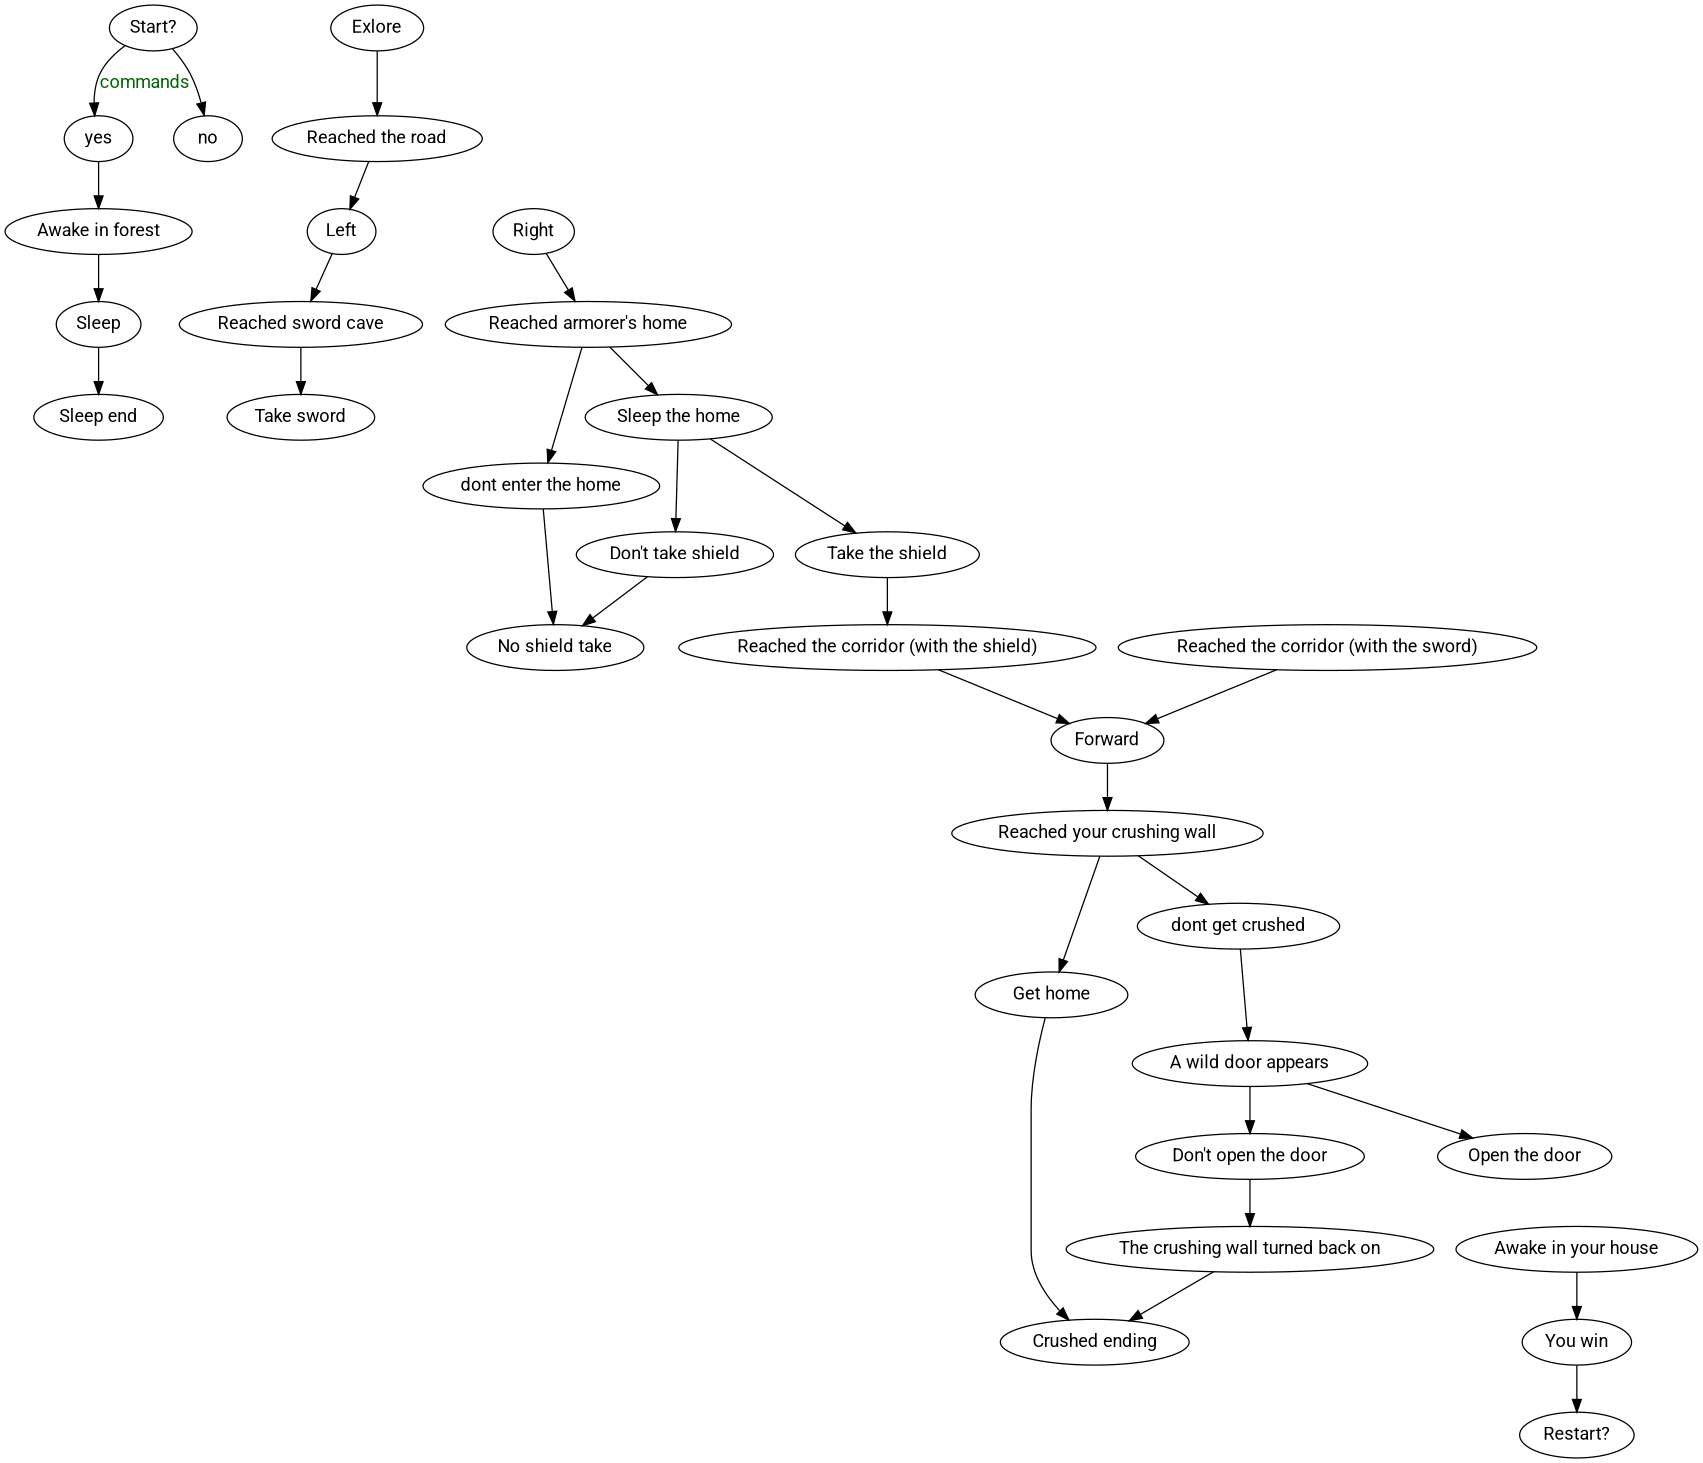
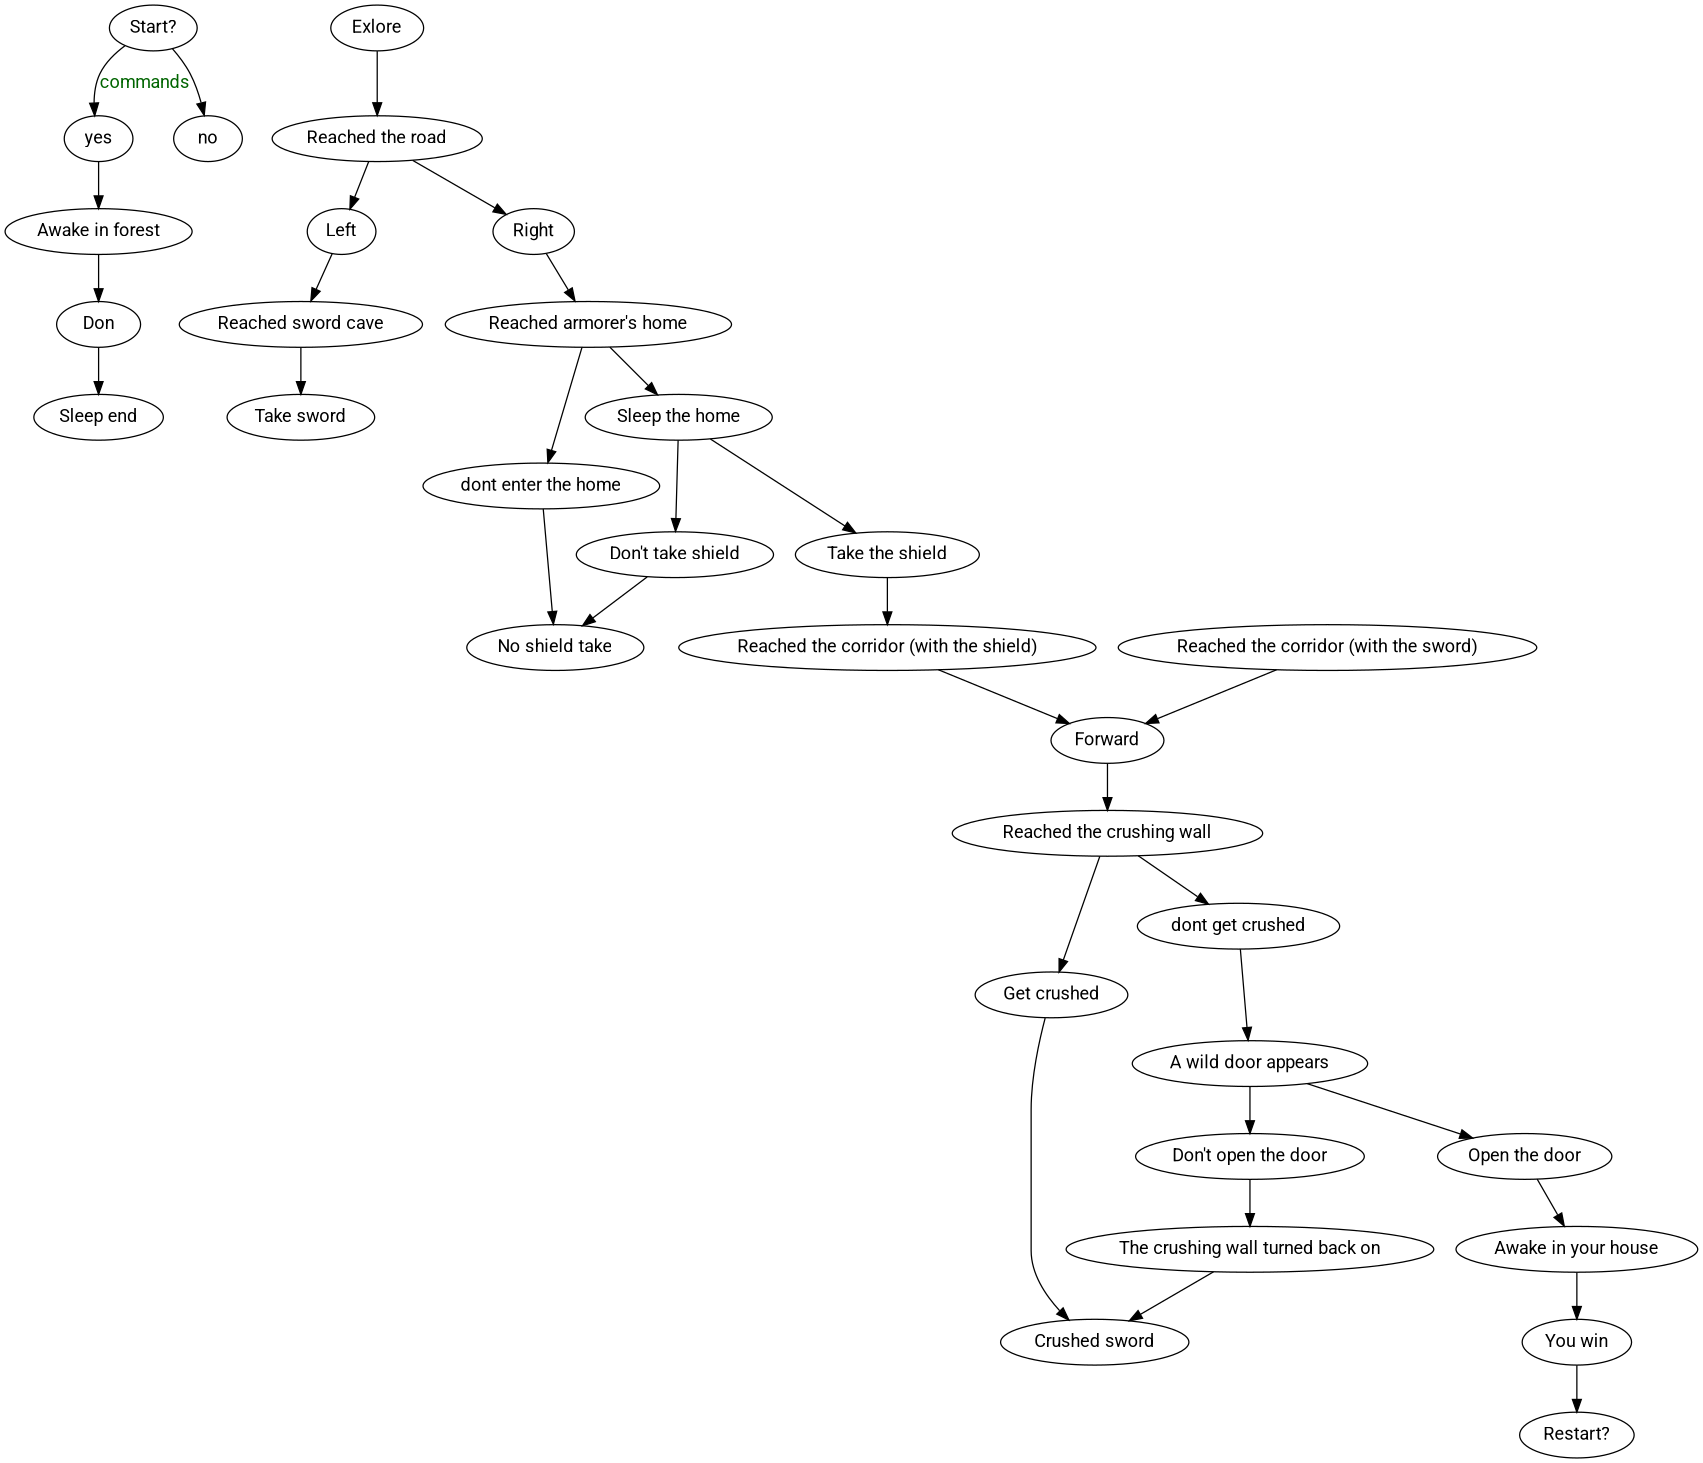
none -> (454, 184)
(99, 324) -> (99, 324)
(1107, 833) -> (1107, 833)
(1051, 995) -> (1051, 995)
none -> (1547, 1197)
(1095, 1342) -> (1095, 1342)
